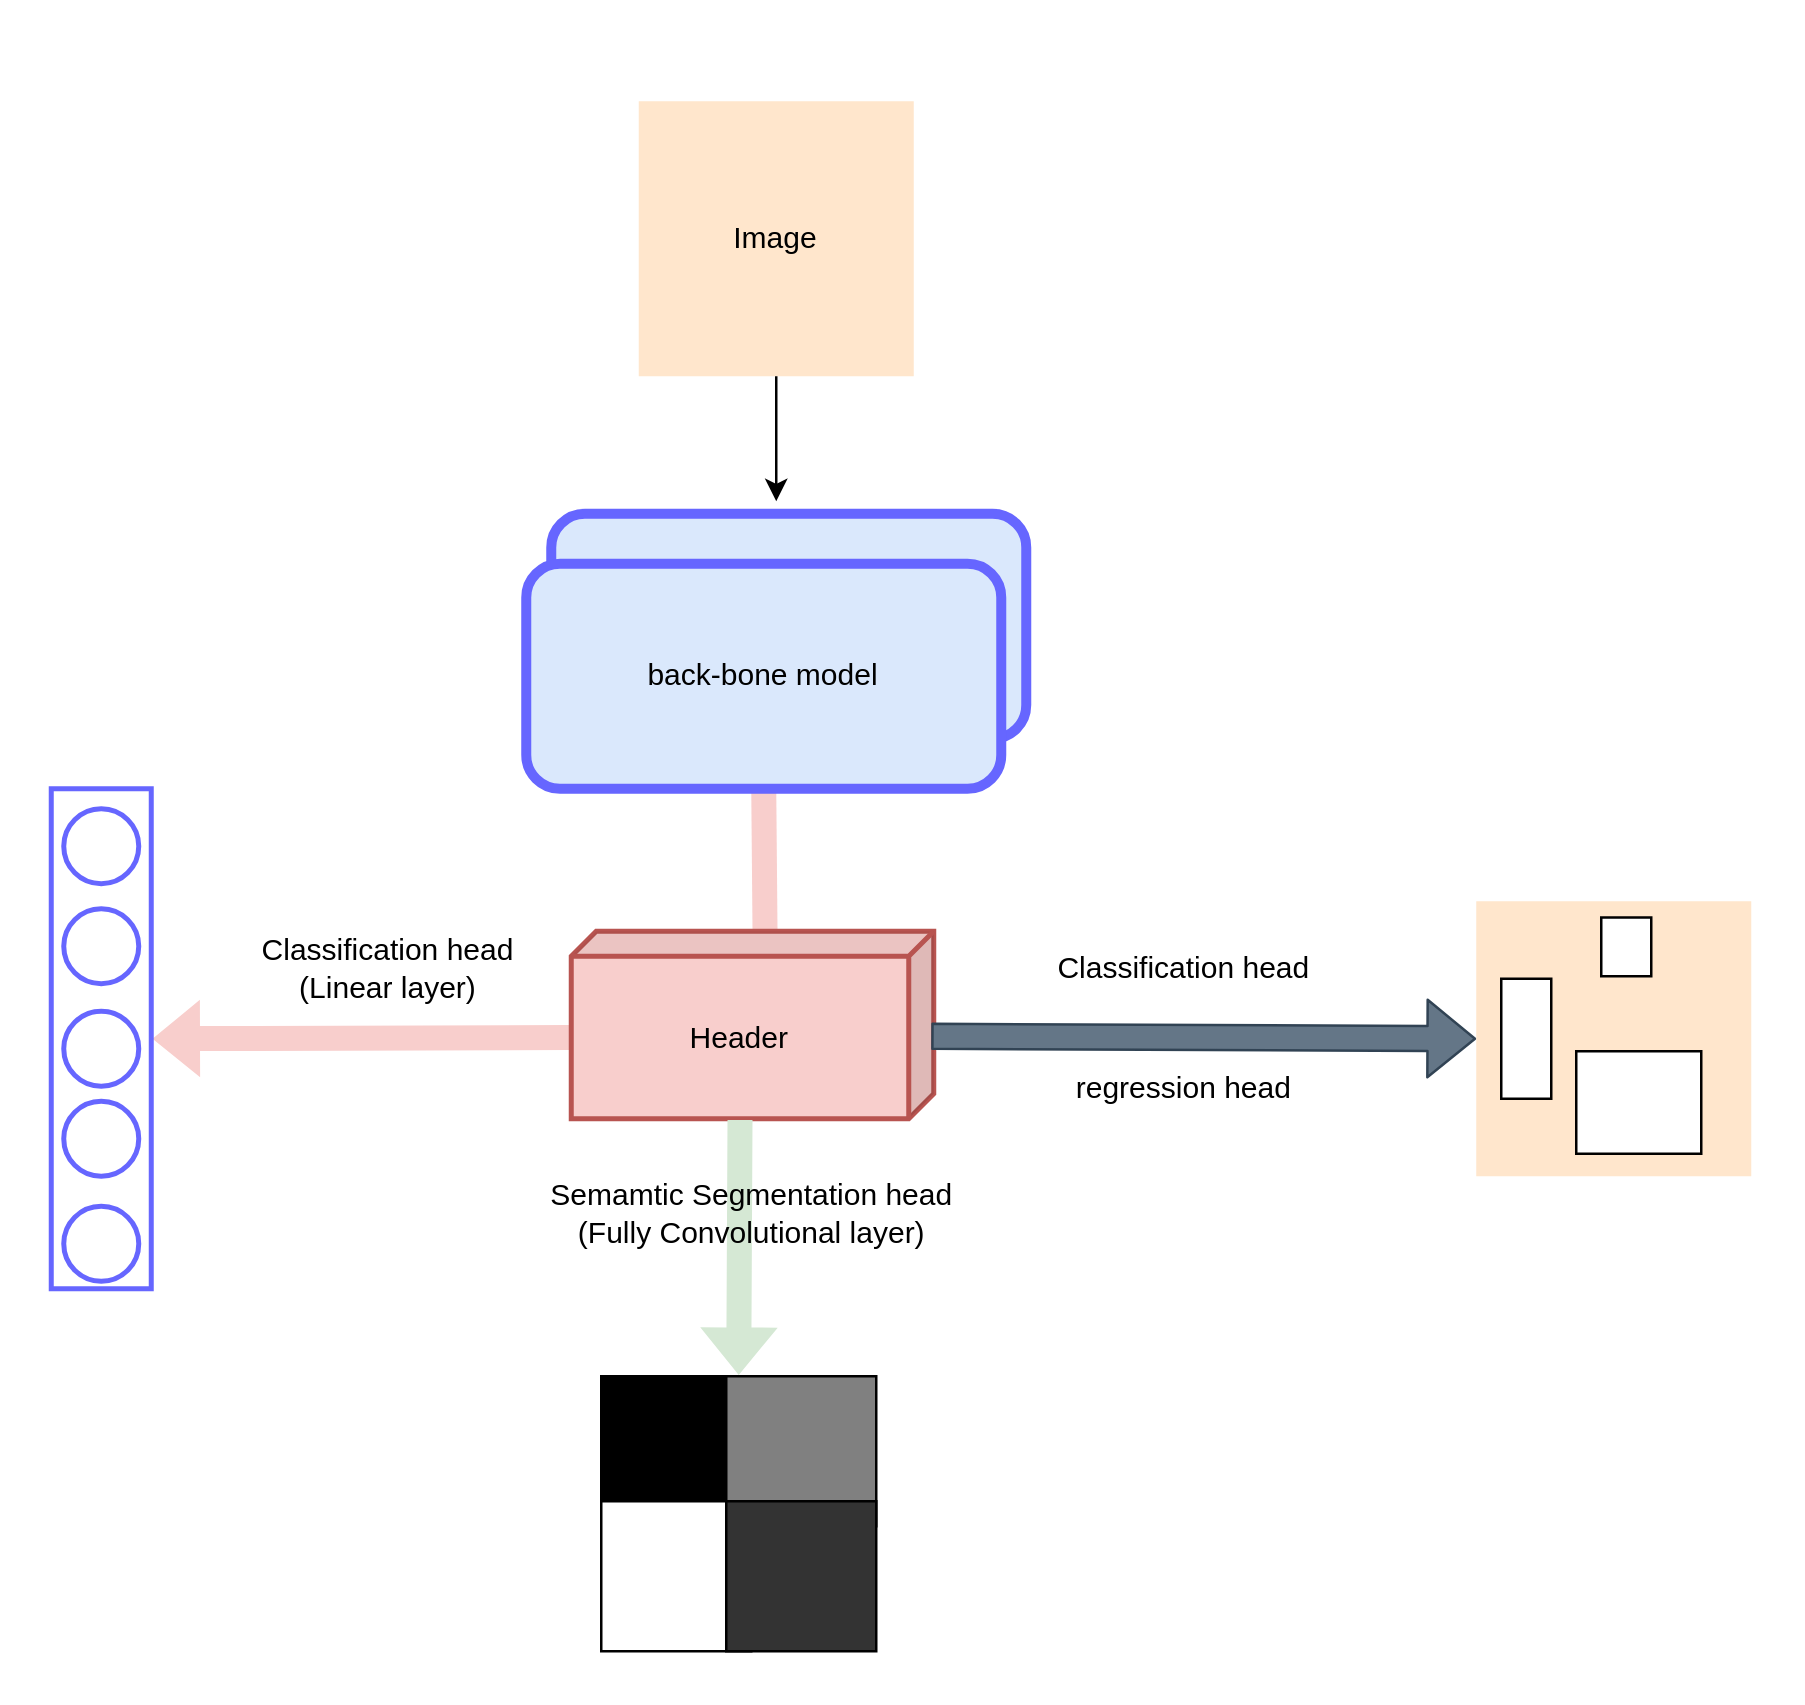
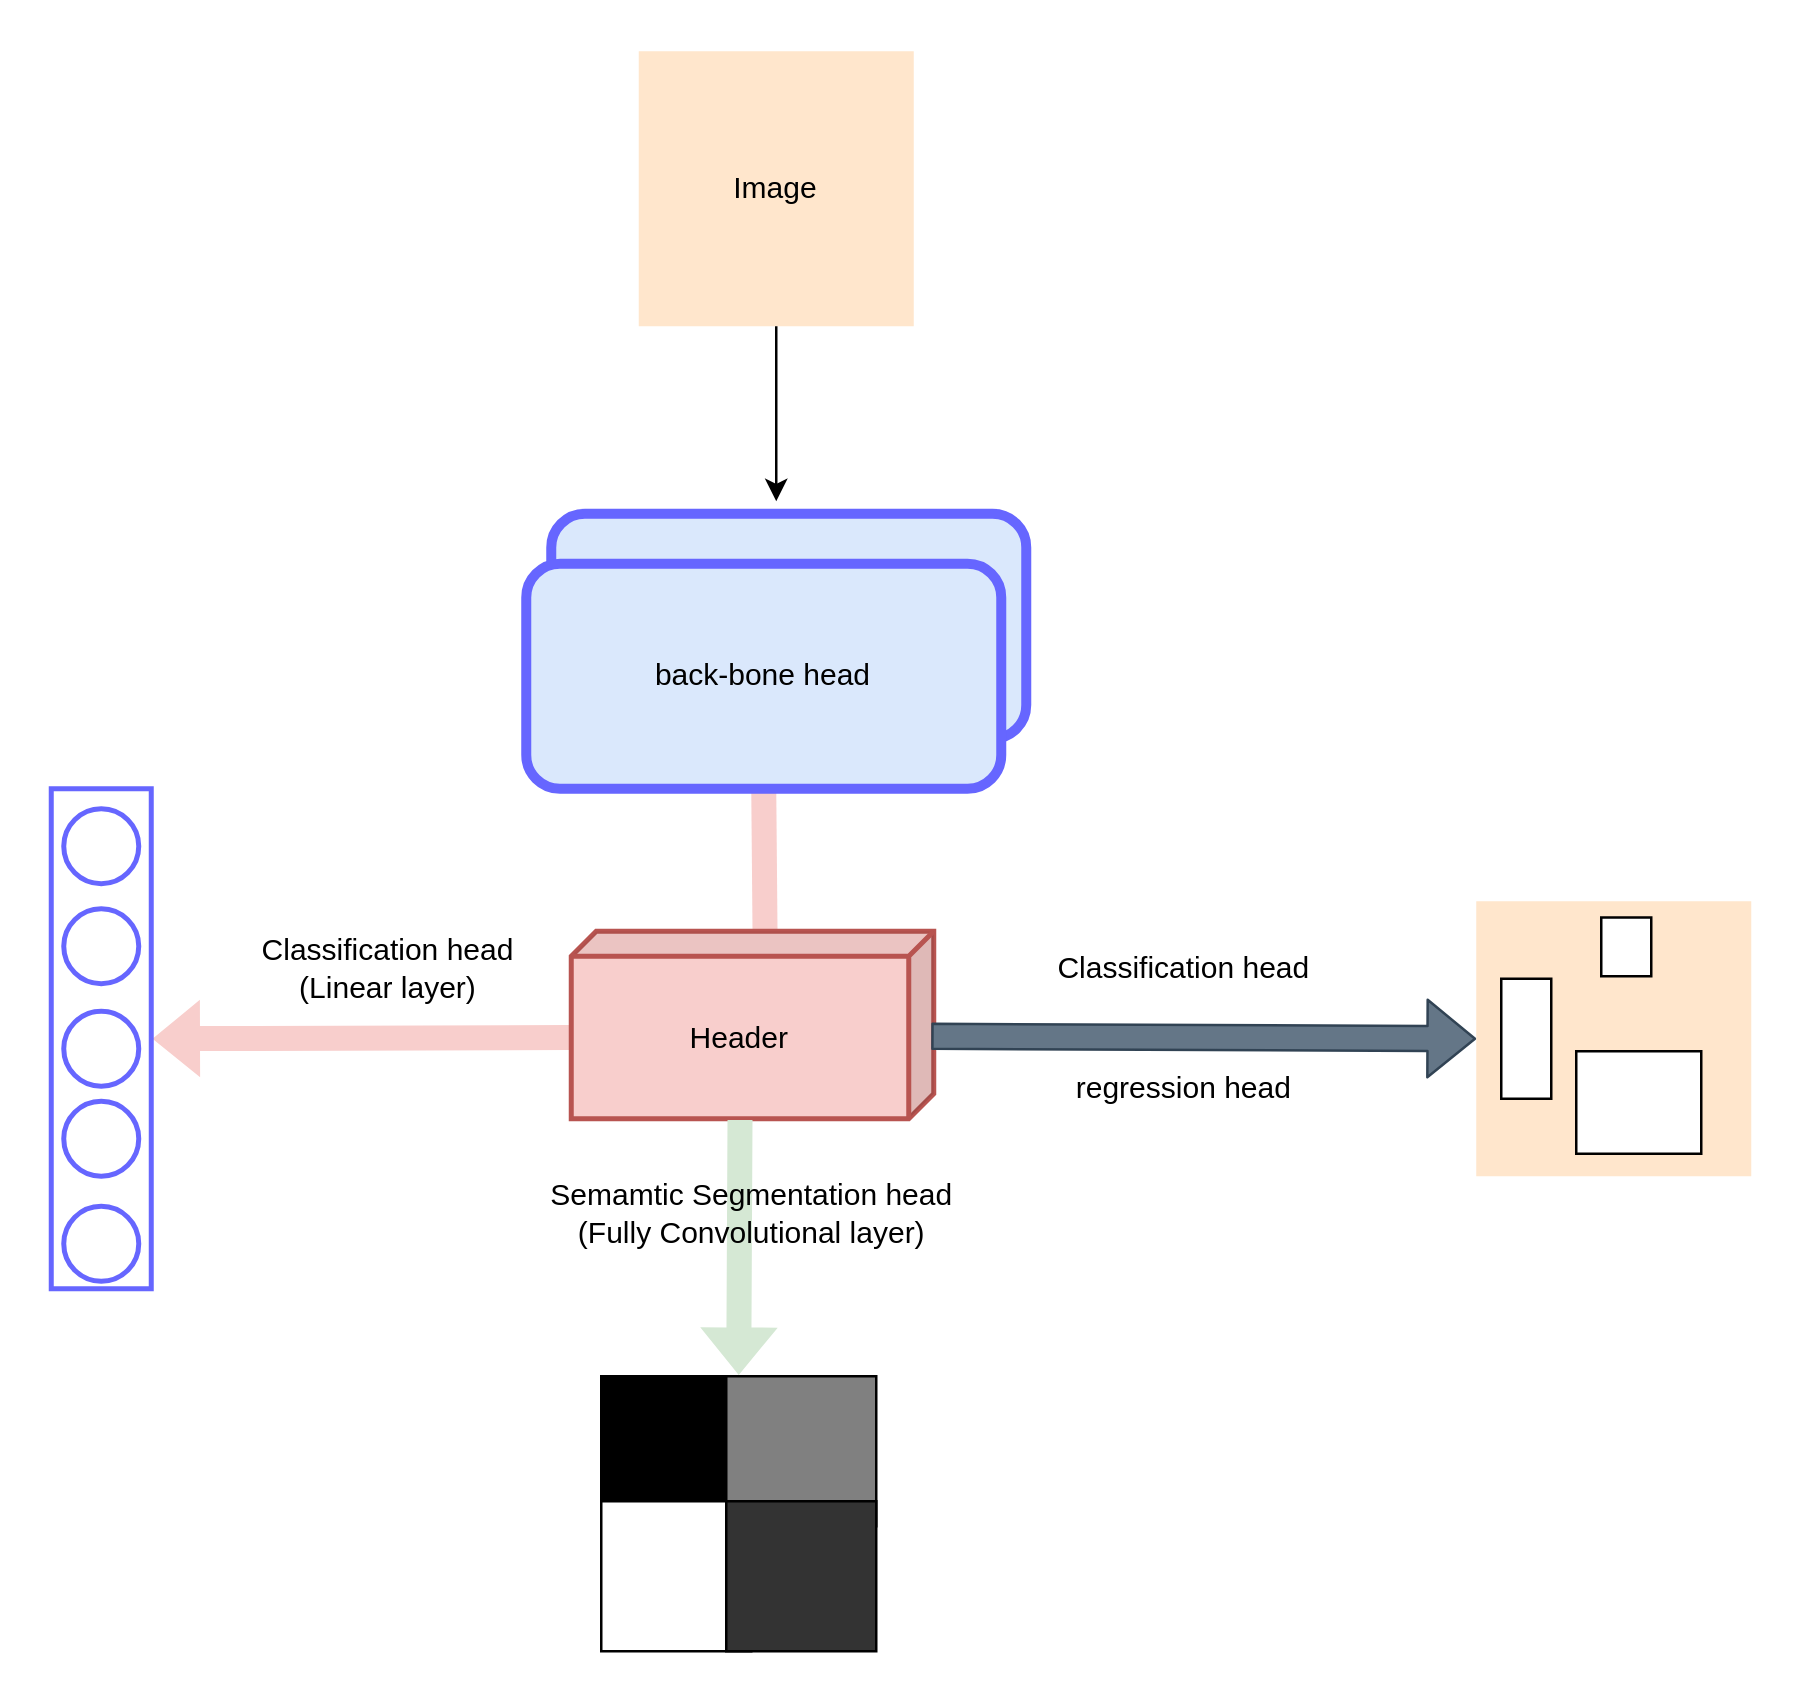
(776, 239) -> (776, 189)
(764, 676) -> (764, 676)
